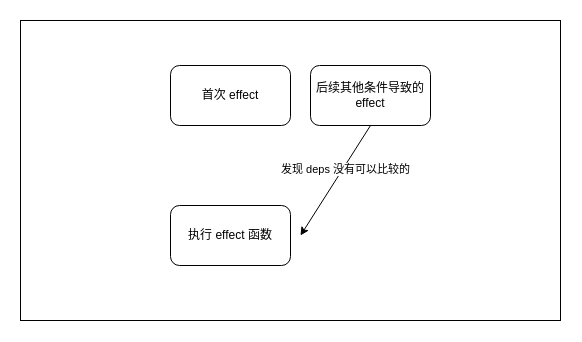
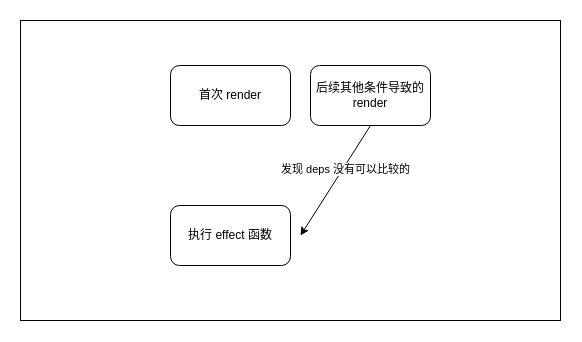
(231, 96) -> (231, 96)
(371, 96) -> (371, 96)
